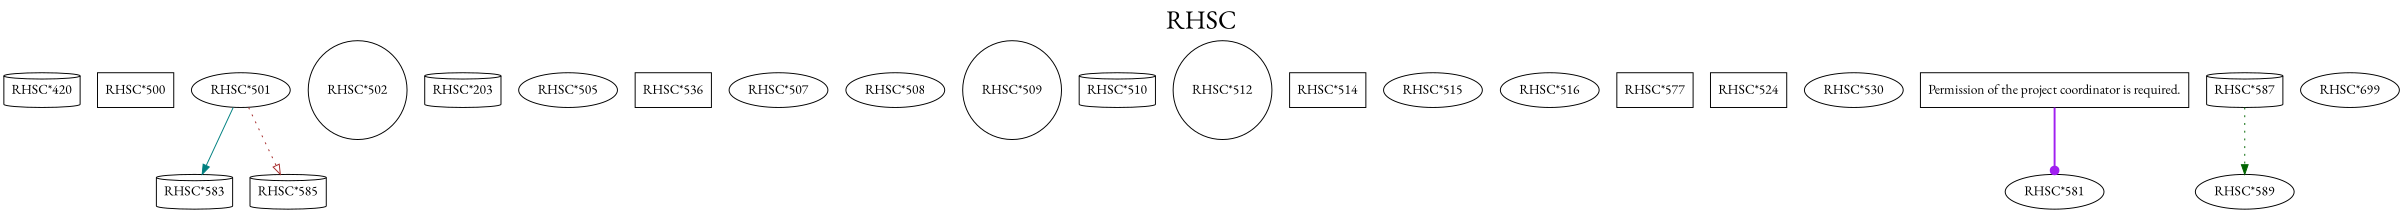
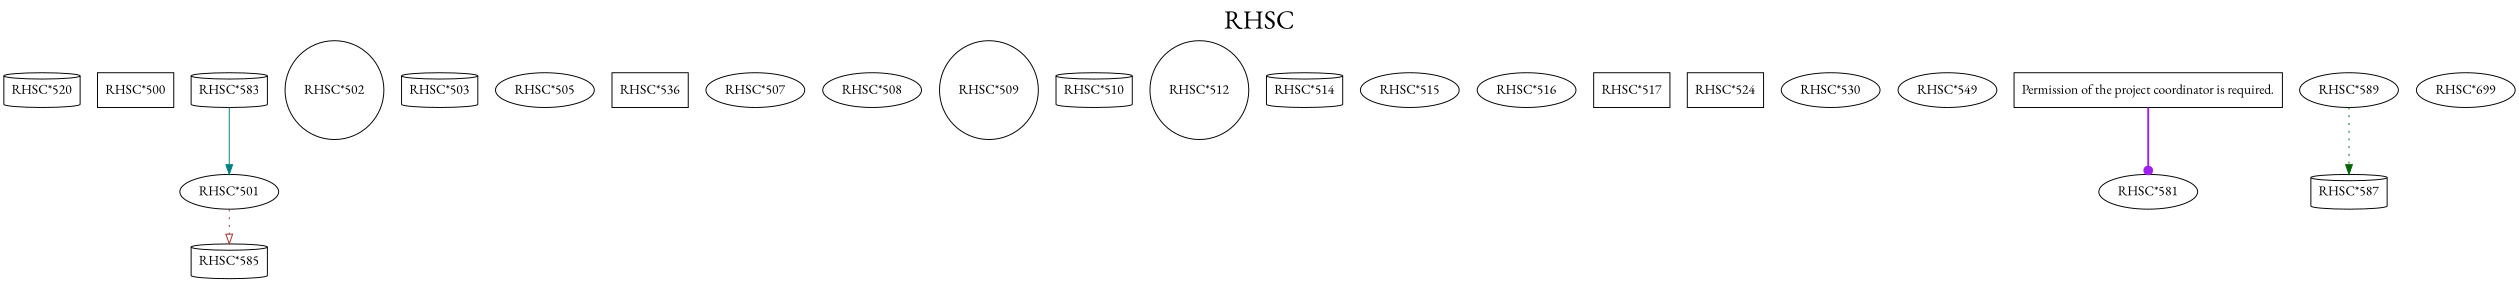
(42, 90) -> (42, 90)
(463, 90) -> (440, 90)
(1328, 90) -> (1305, 90)
(1655, 90) -> (1632, 90)
none -> (1947, 90)
(220, 136) -> (229, 136)
(2245, 136) -> (2349, 136)
